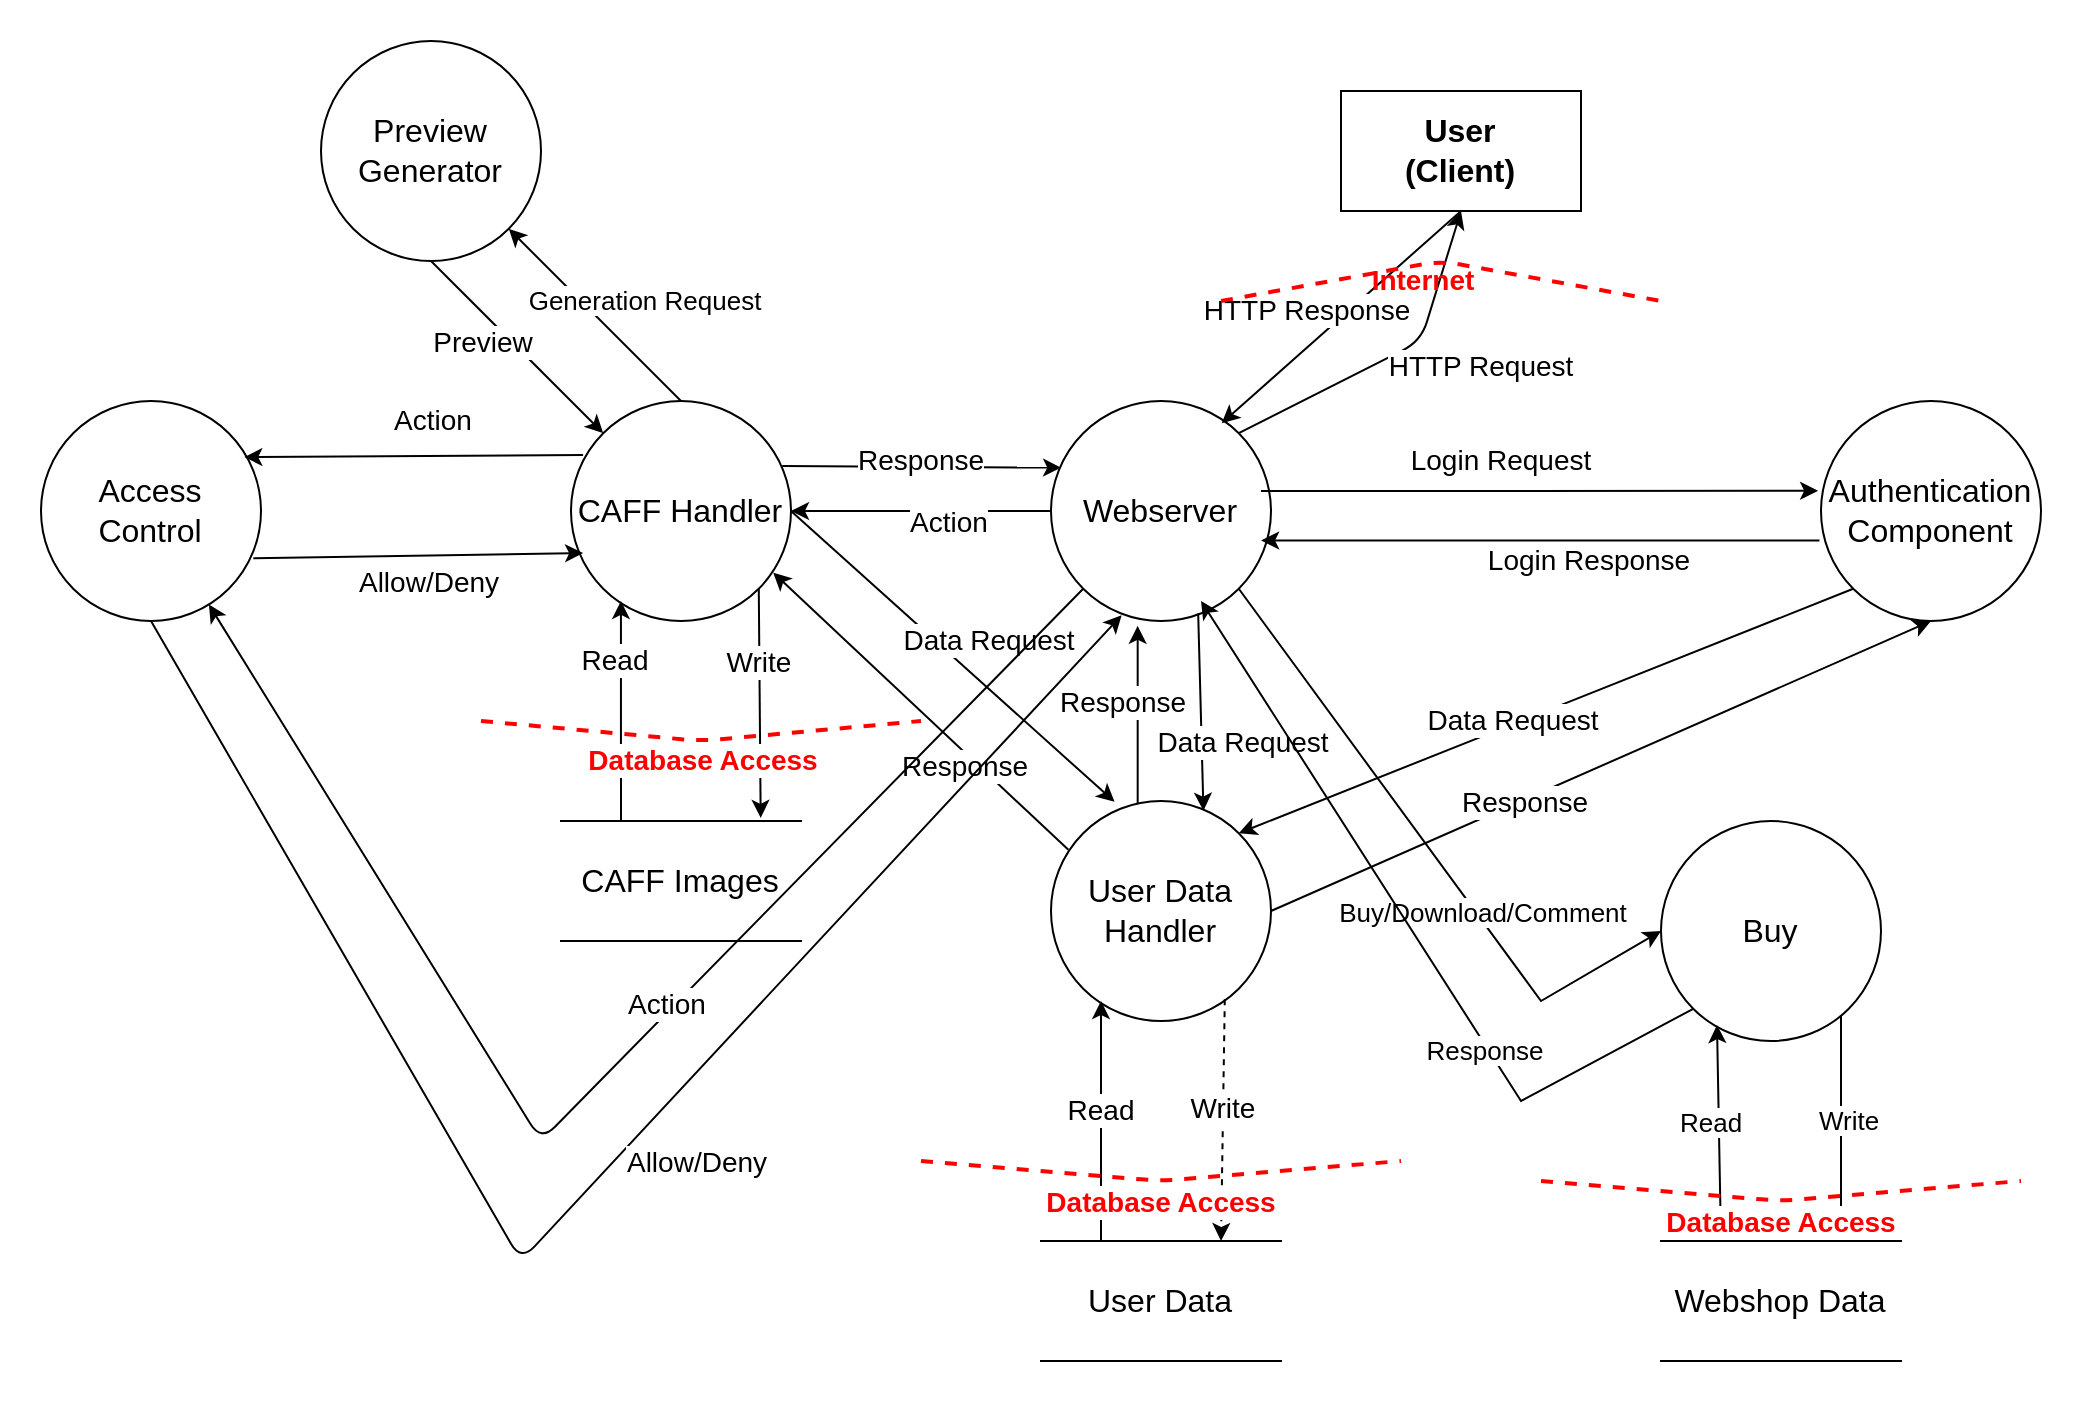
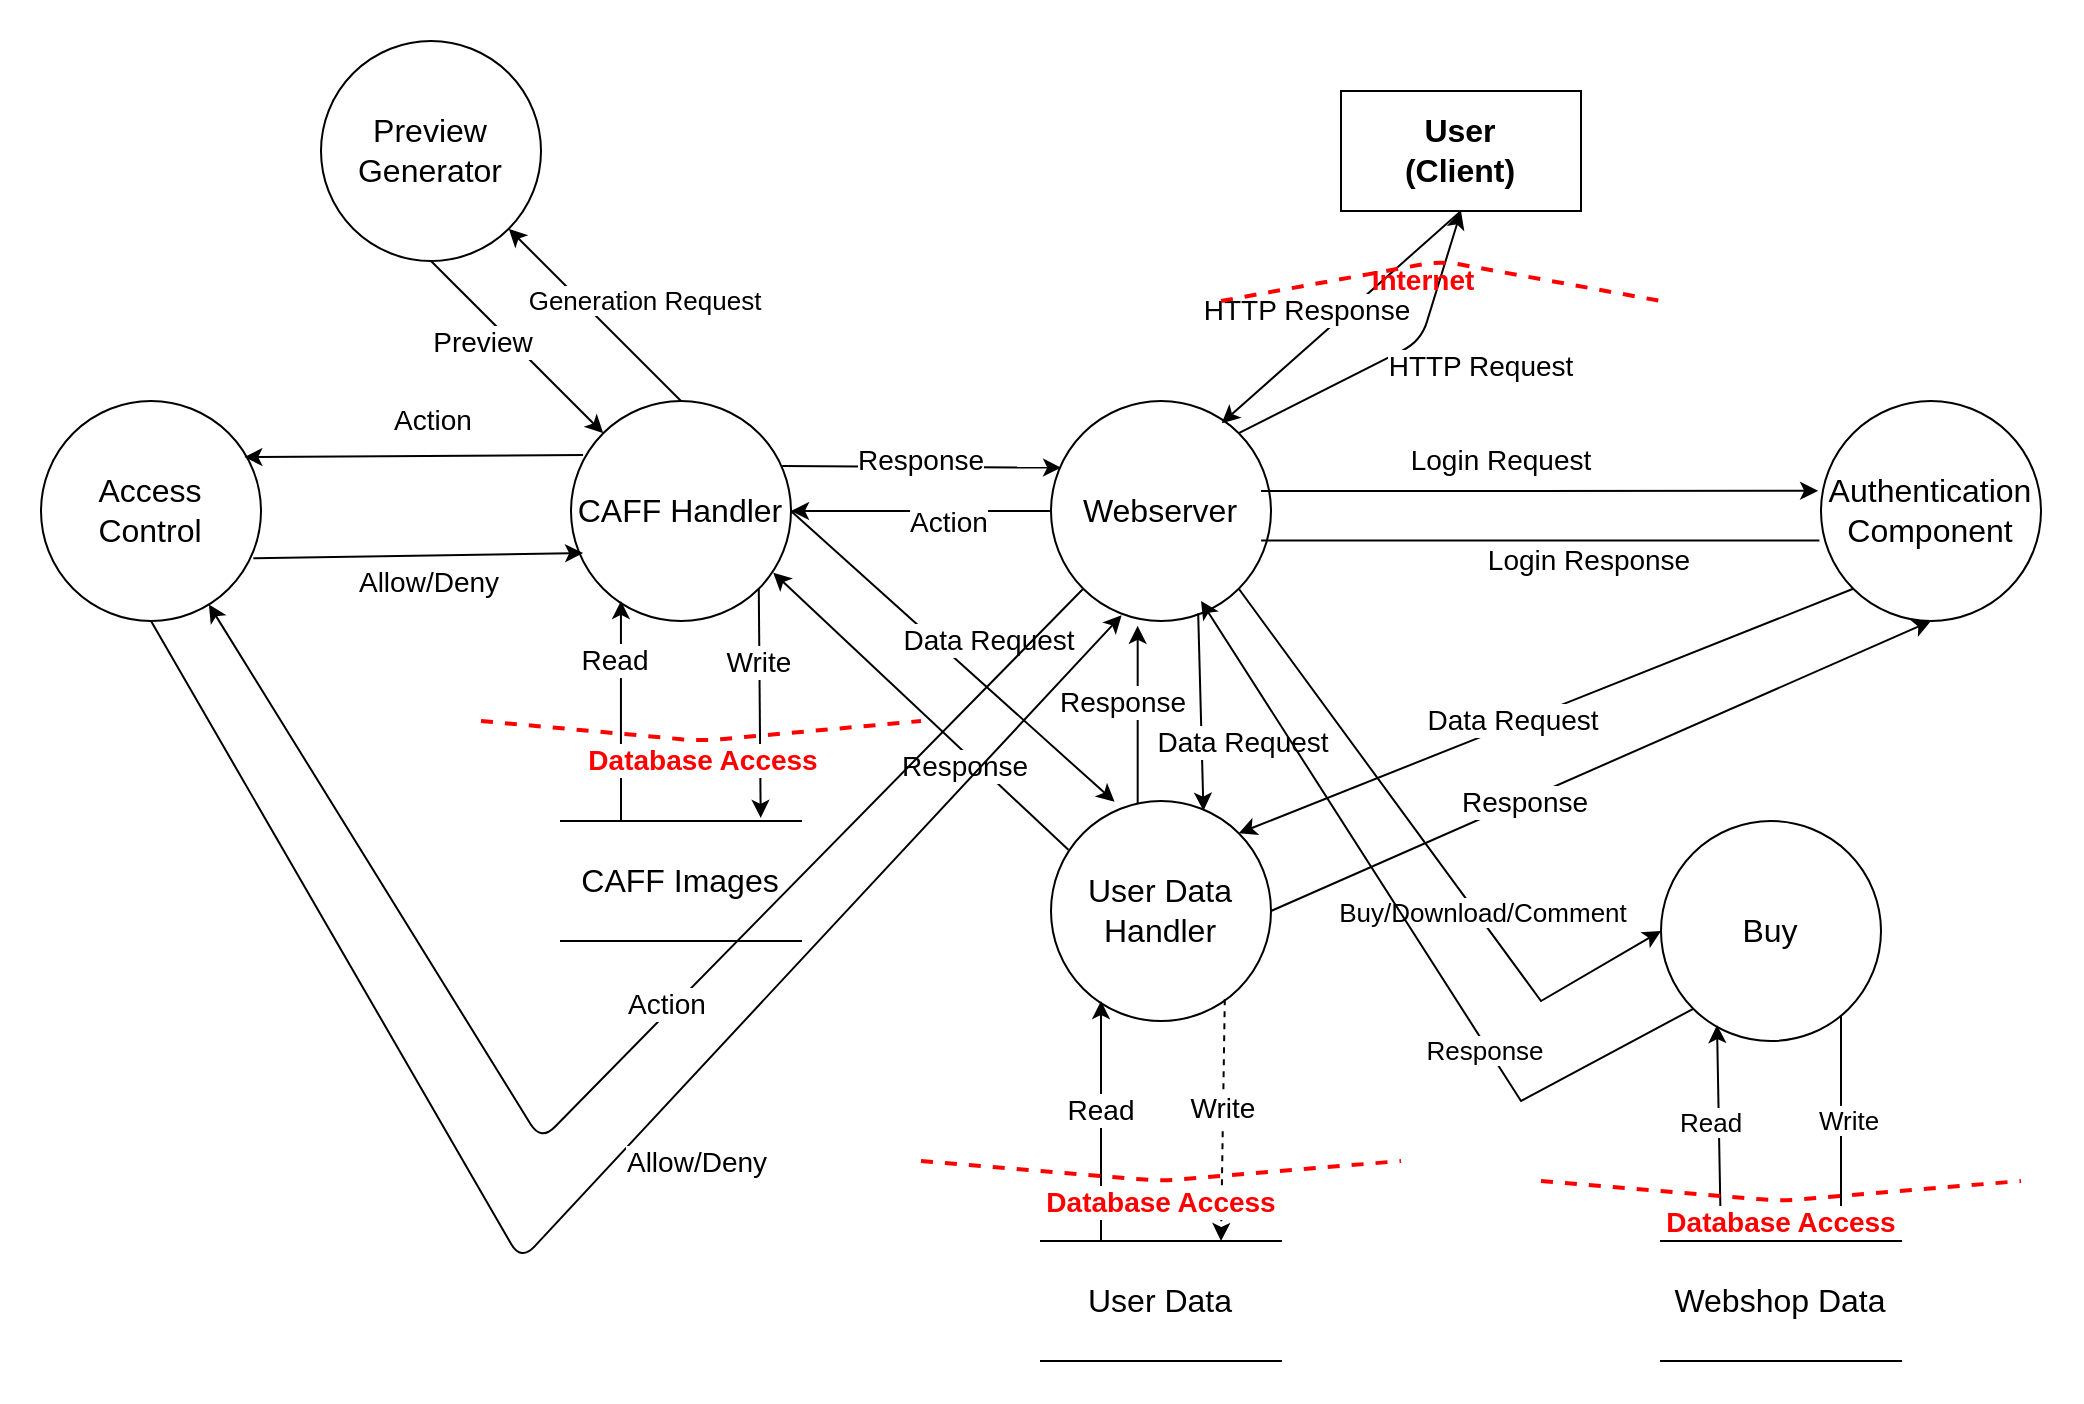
(1276, 540) -> (1270, 540)
